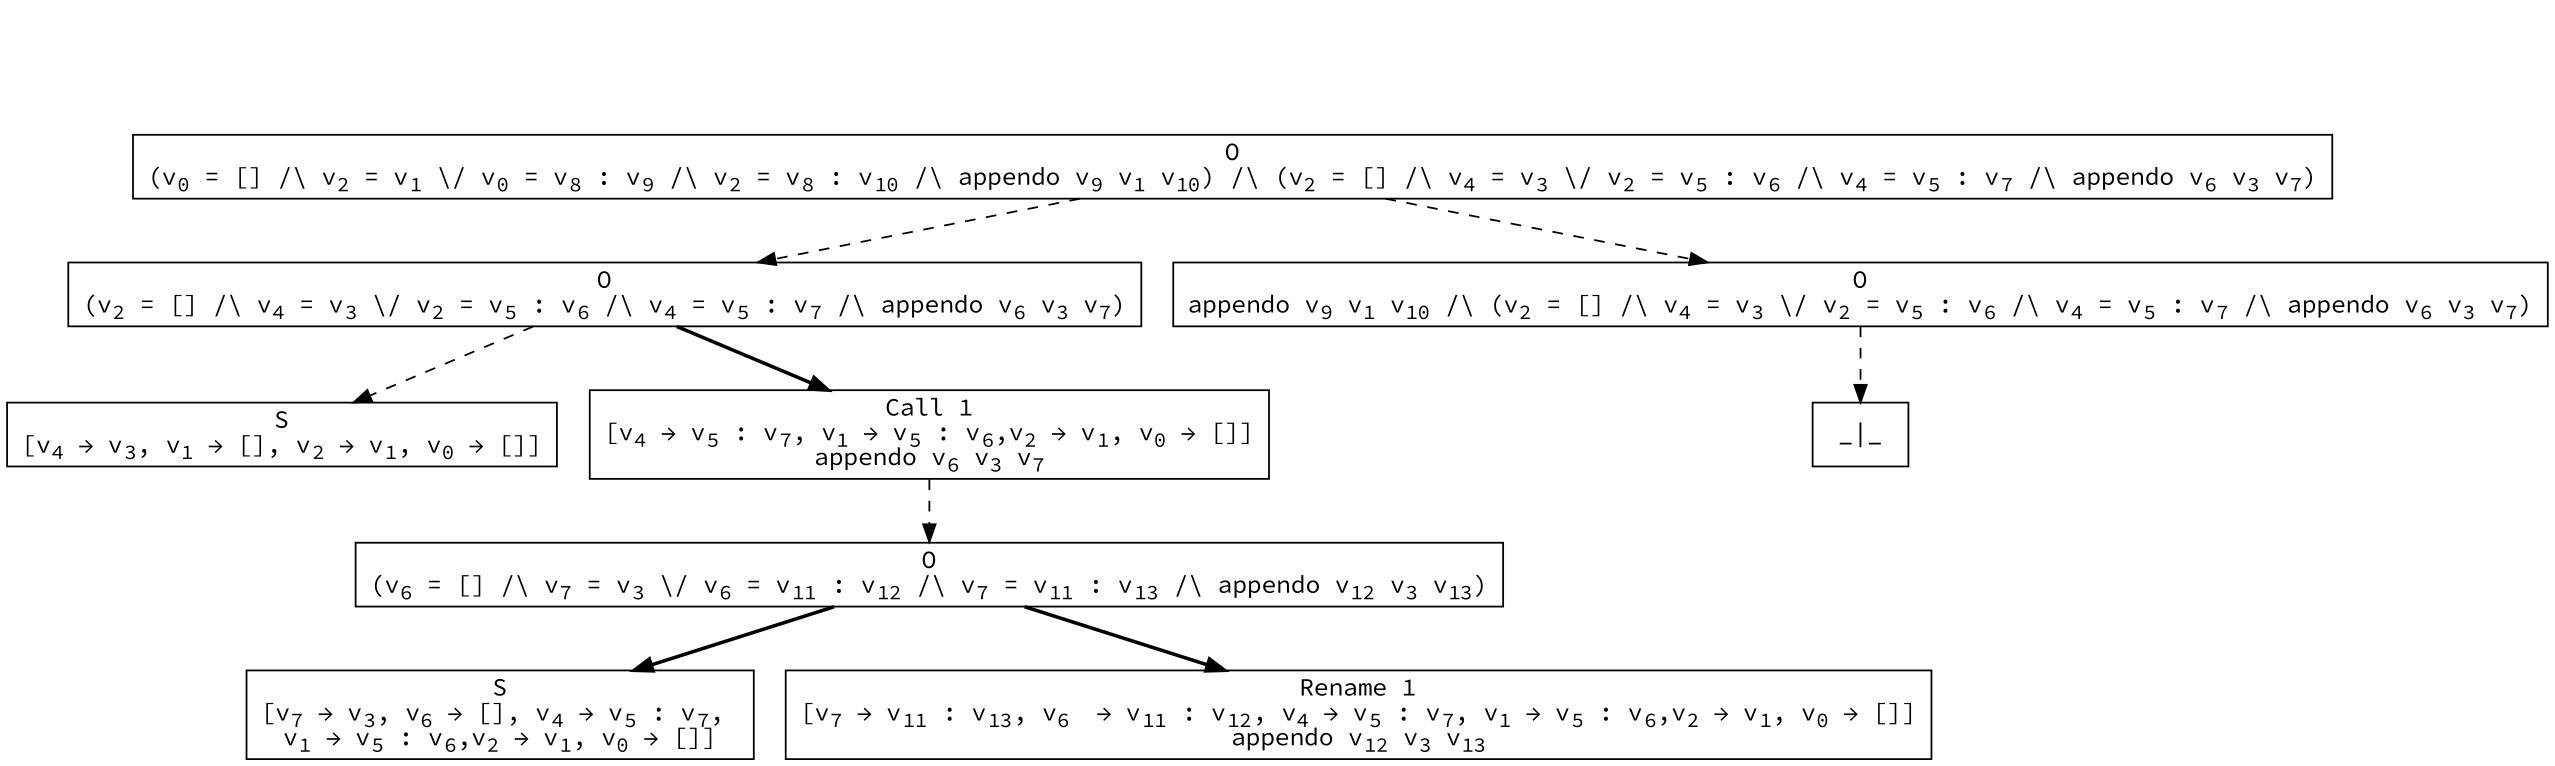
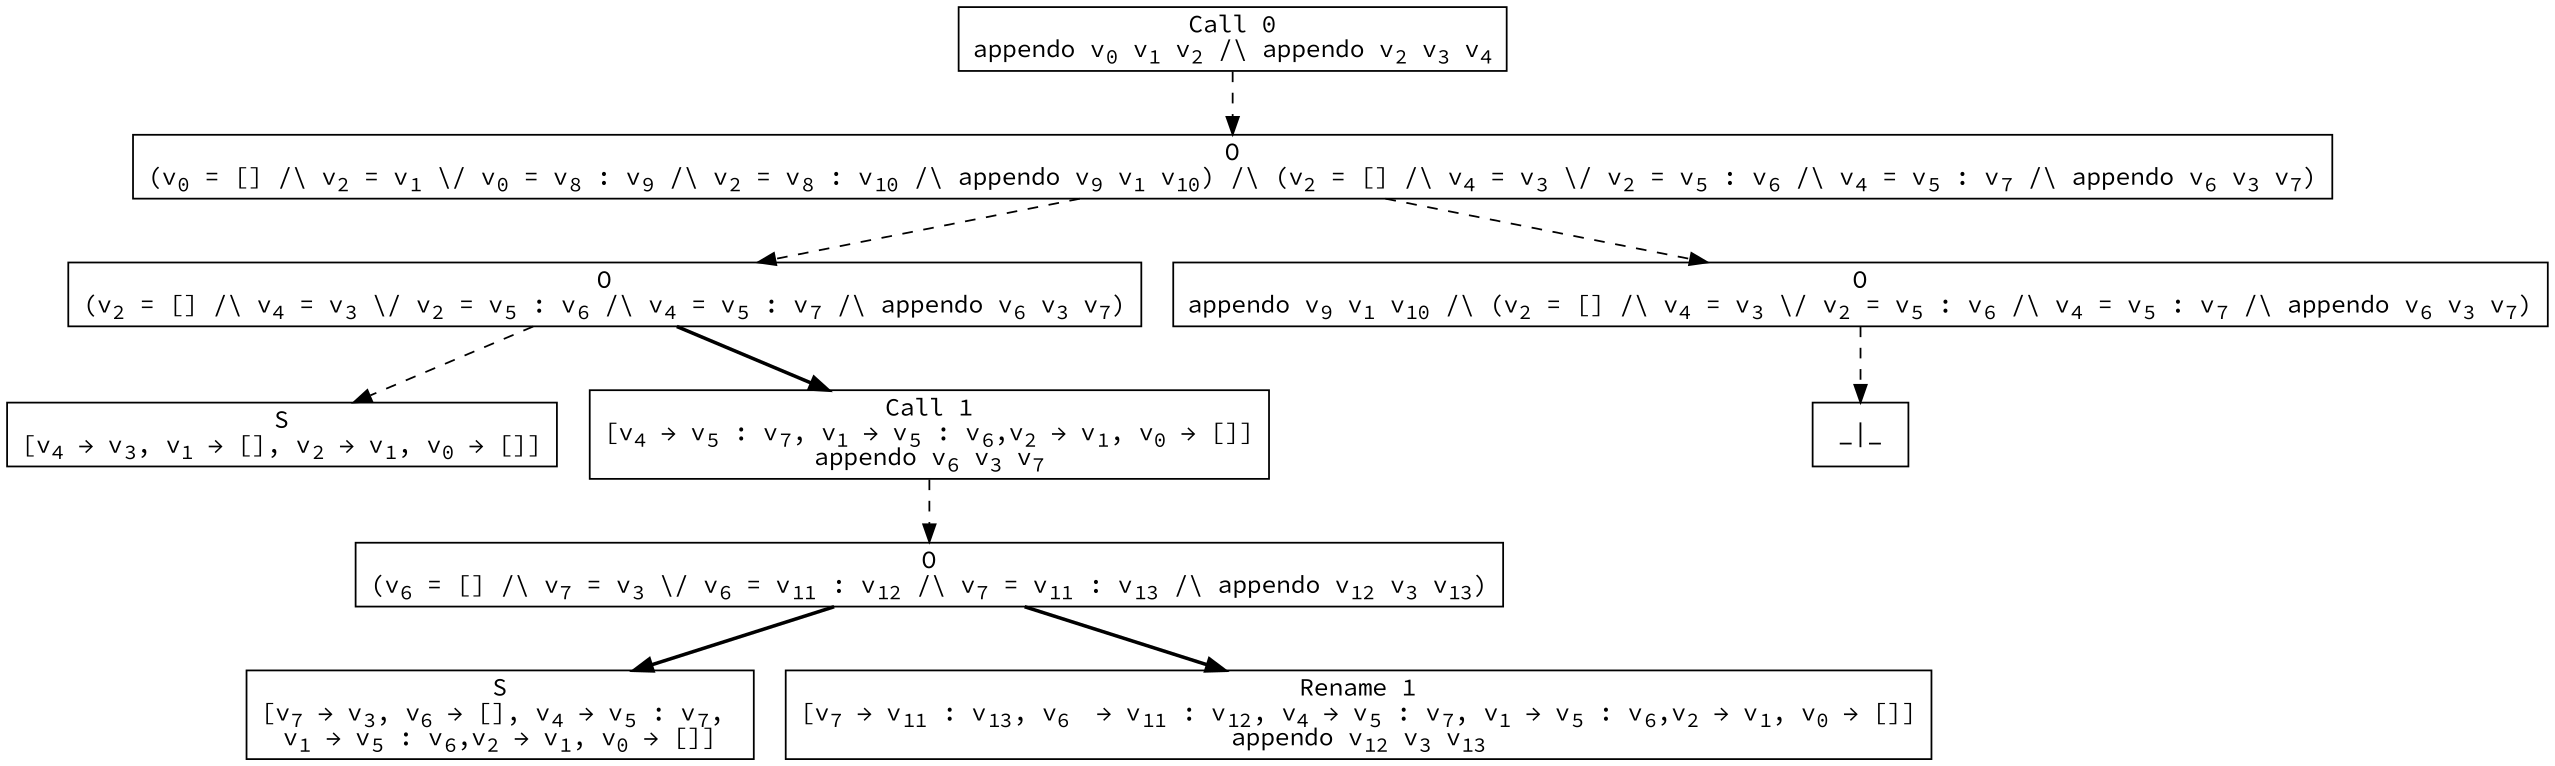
none -> (1233, 39)
